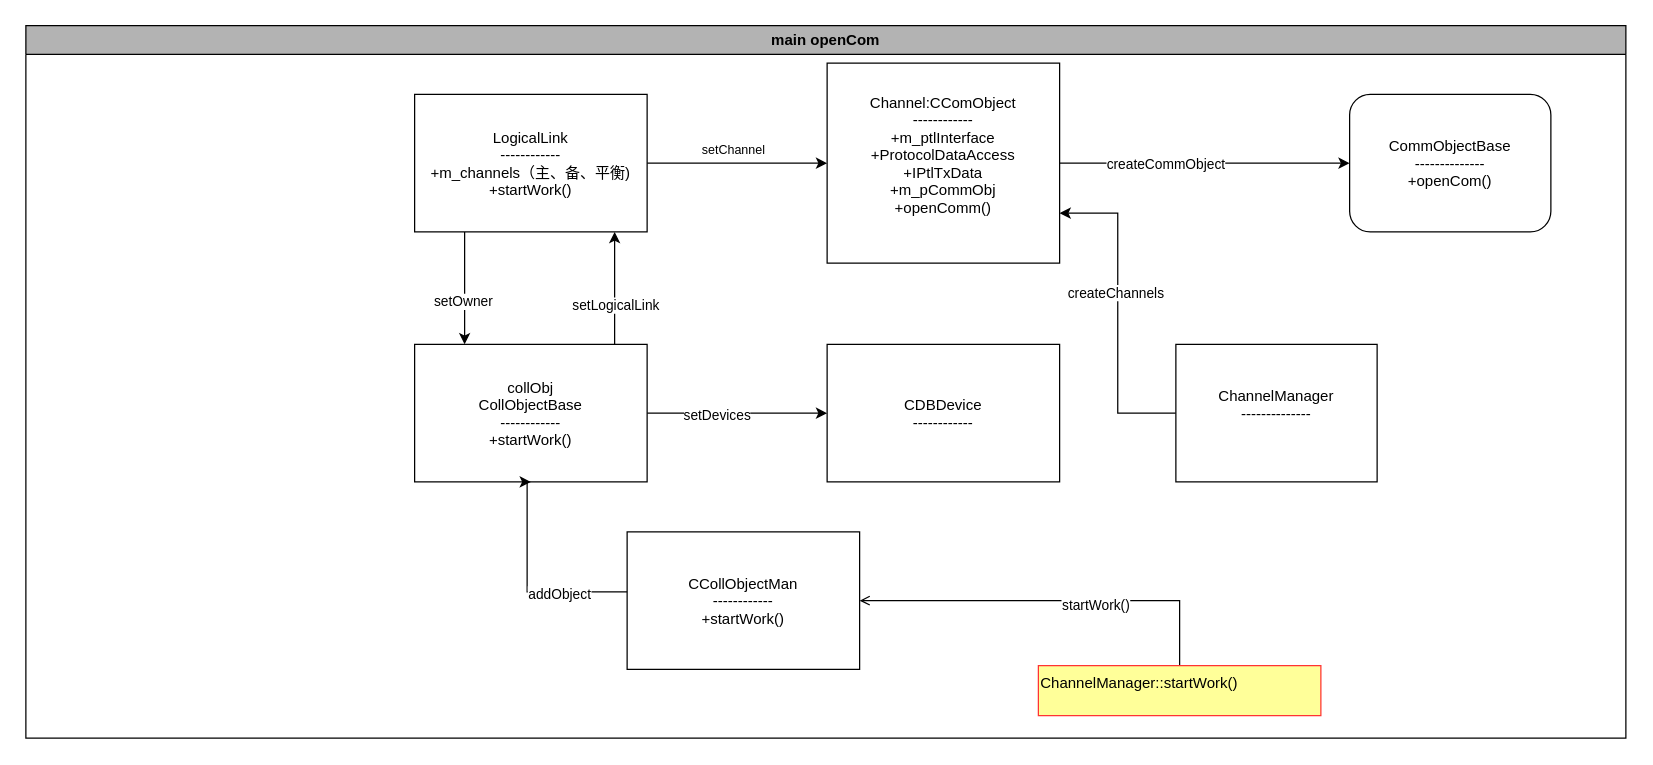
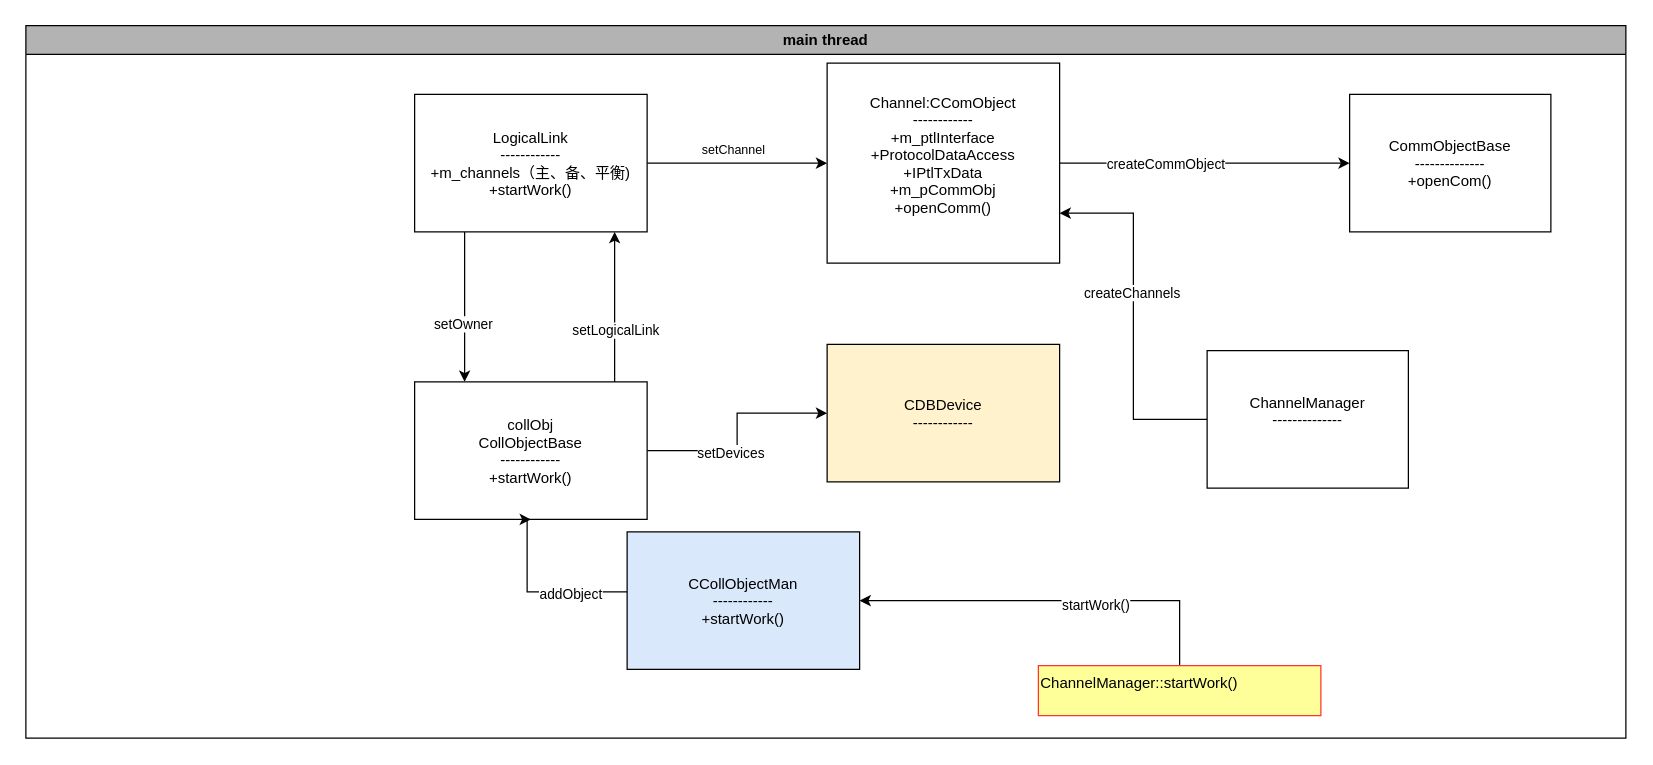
(826, 41) -> (826, 41)
(1450, 163) -> (1450, 163)
(531, 413) -> (531, 451)
(943, 413) -> (943, 413)
(1276, 413) -> (1308, 419)
(743, 601) -> (743, 601)
(867, 601) -> (869, 601)
